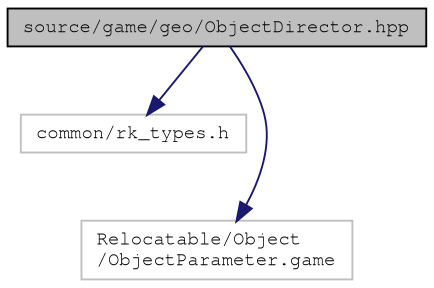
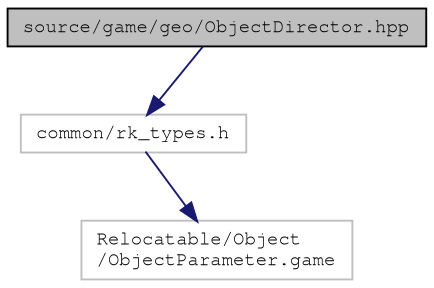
(266, 123) -> (166, 179)
